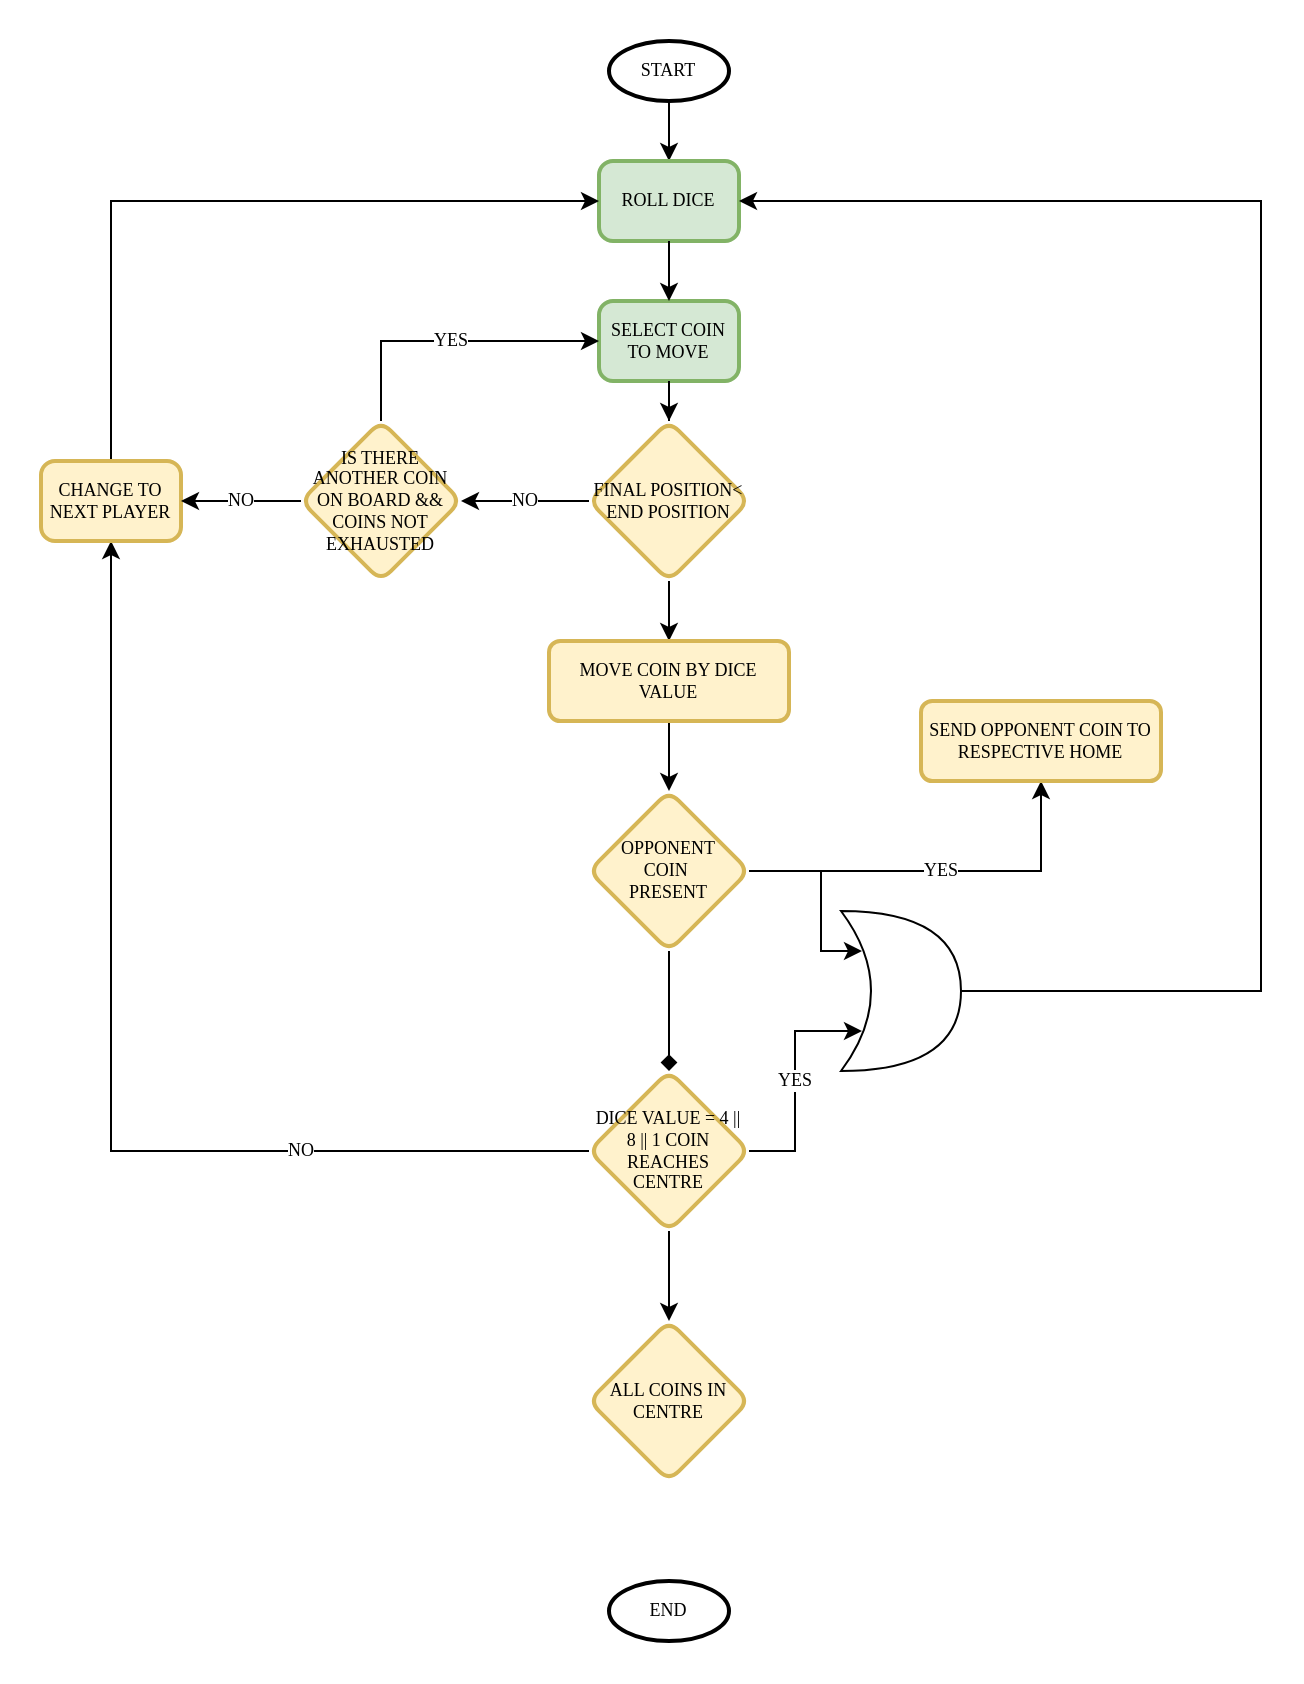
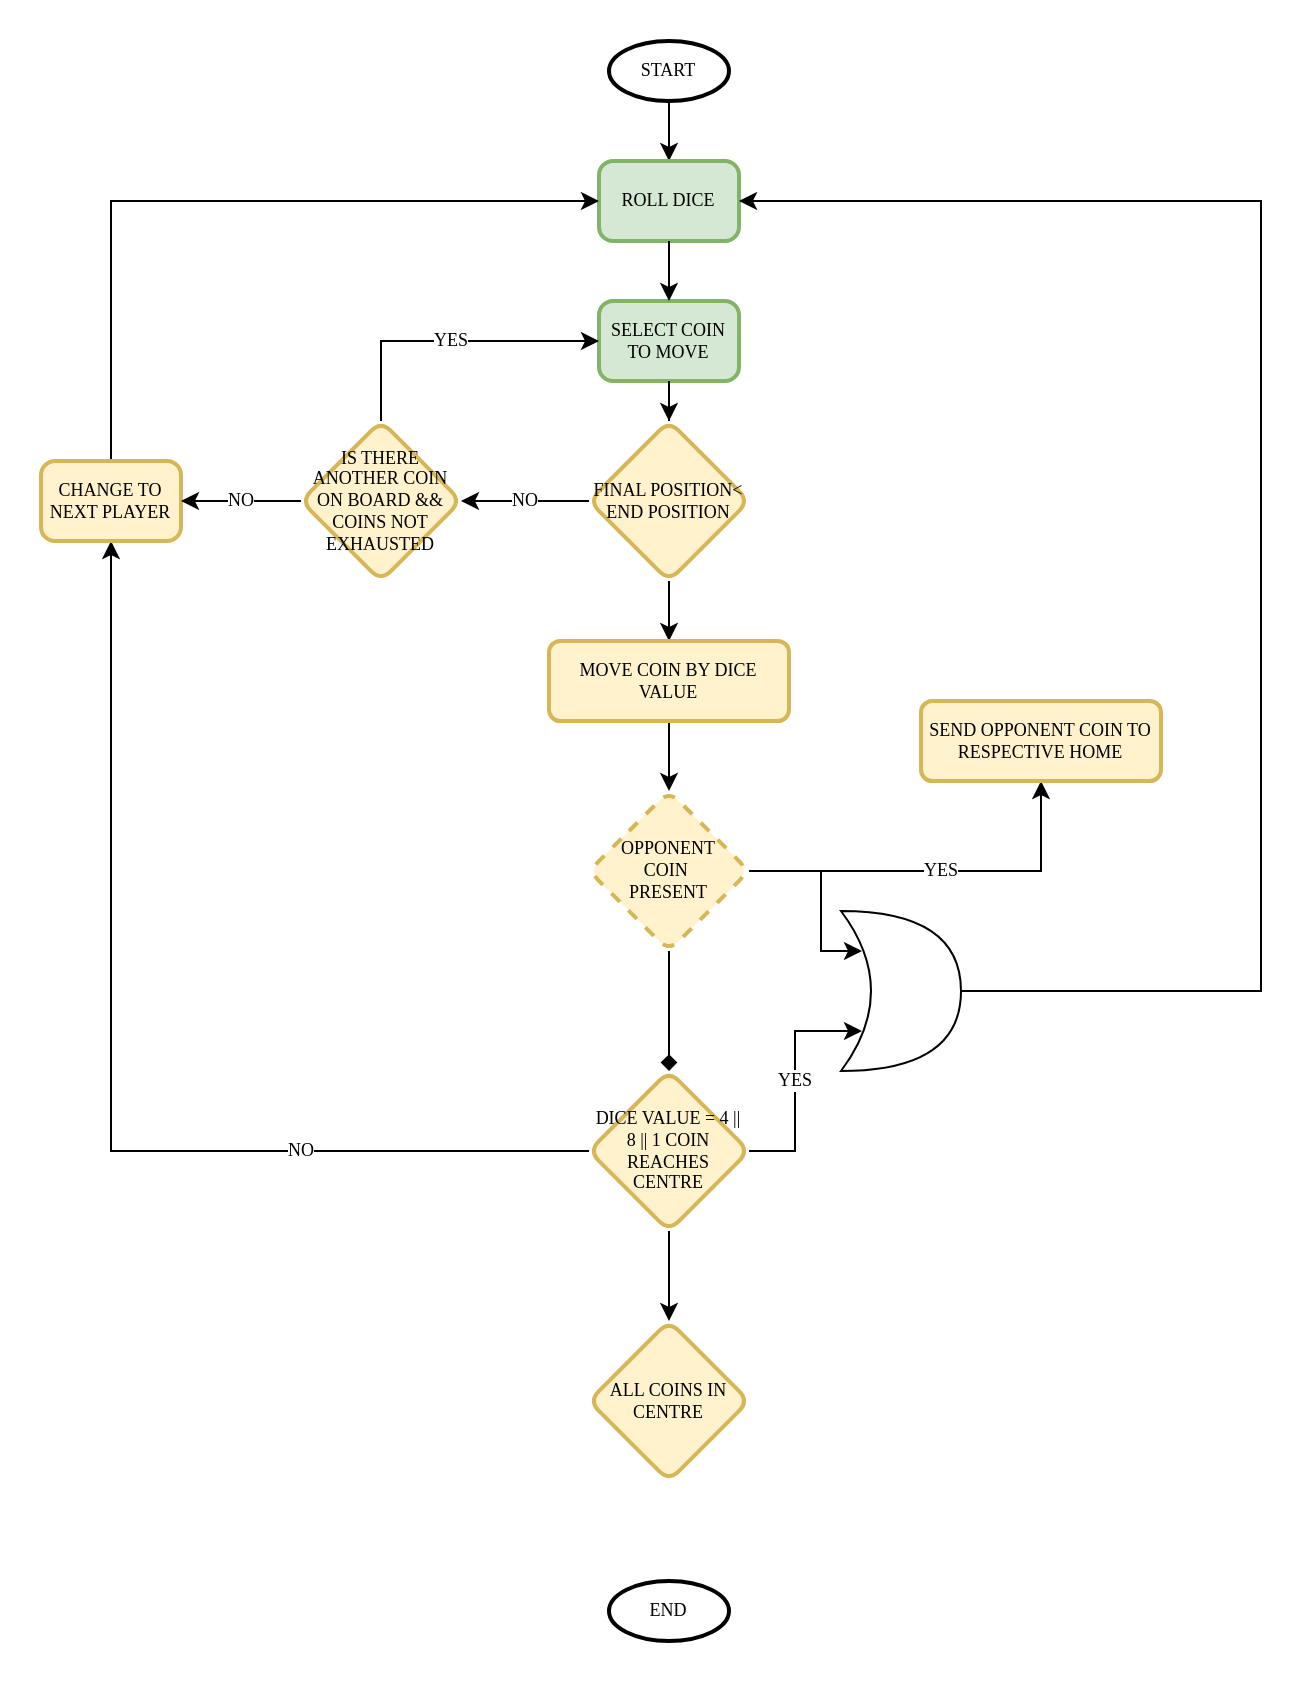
(669, 871) -> (669, 871)
